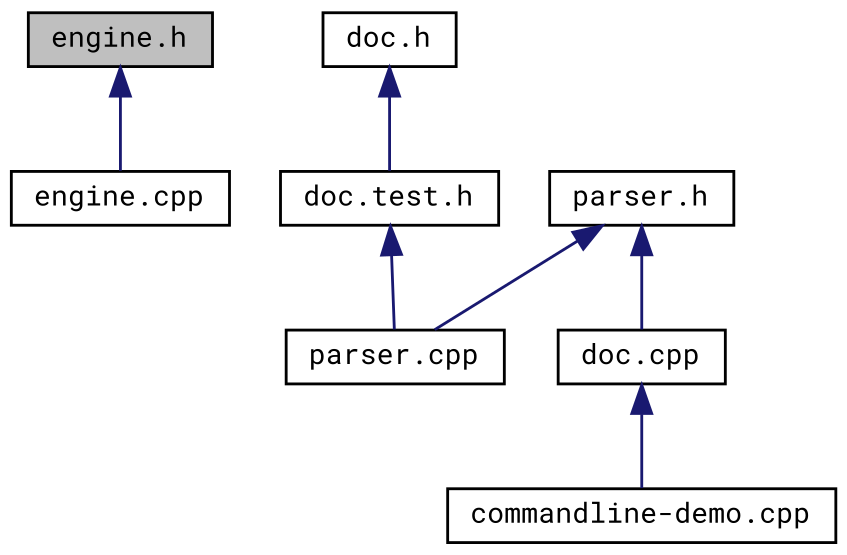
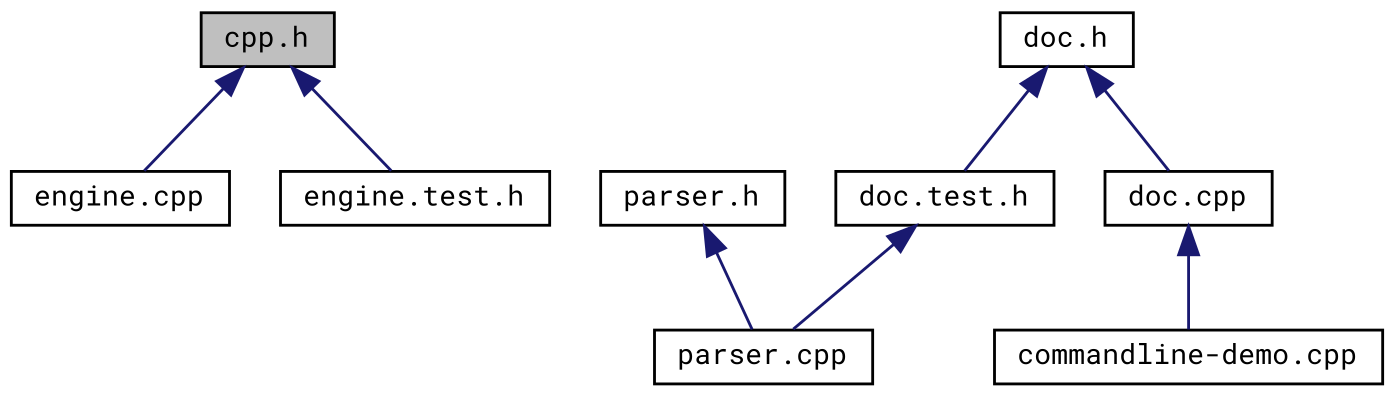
(120, 40) -> (268, 40)
none -> (415, 198)
(642, 292) -> (1137, 130)
